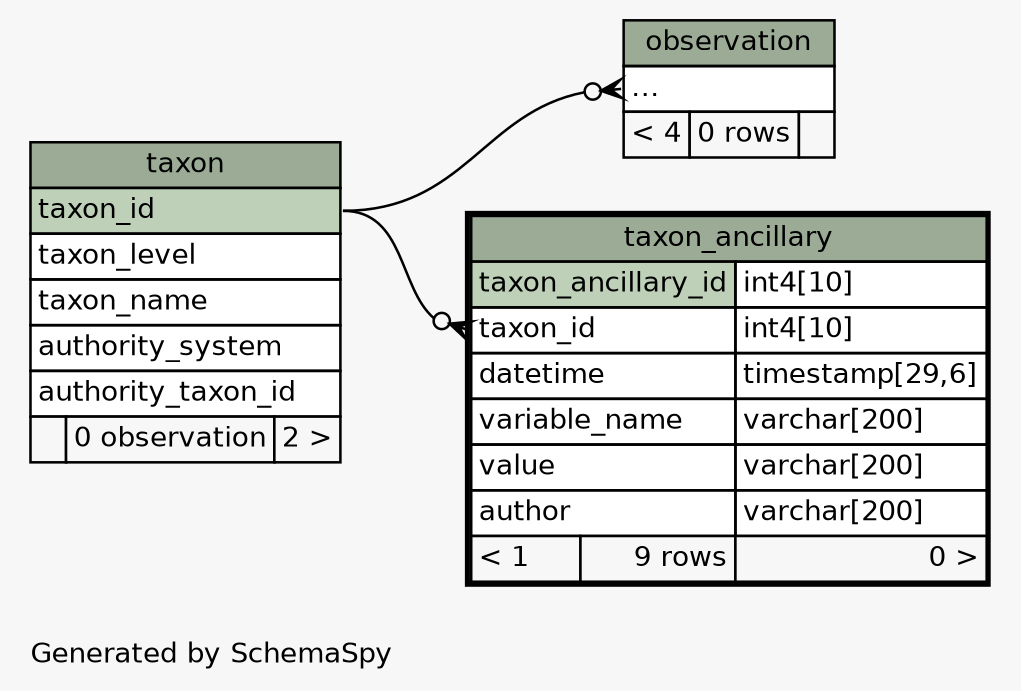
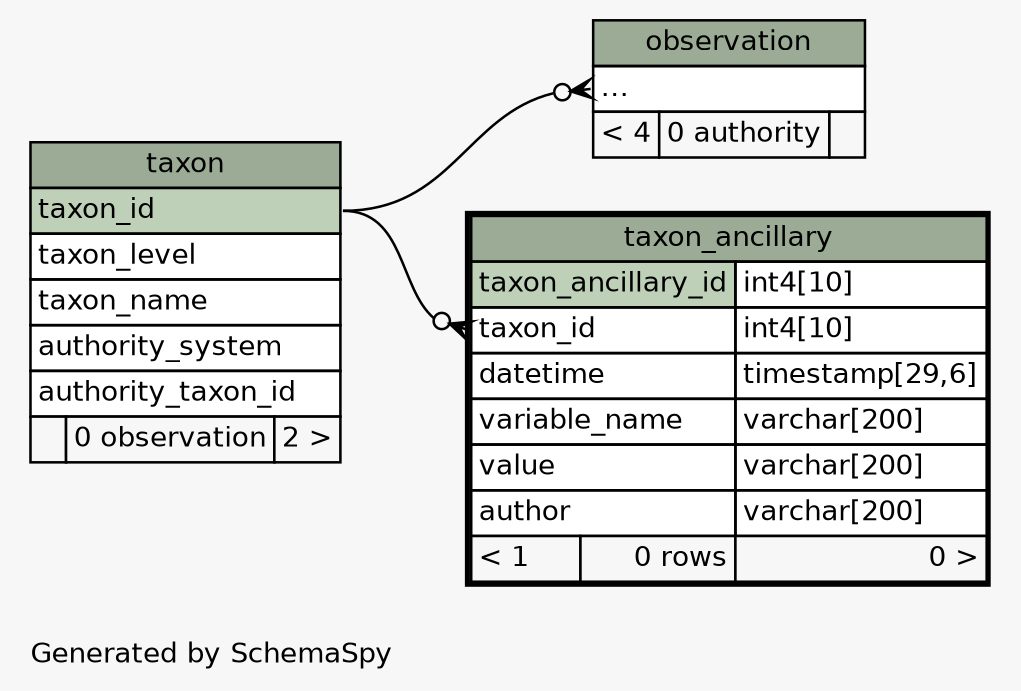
(744, 133) -> (744, 133)
(681, 558) -> (681, 558)
